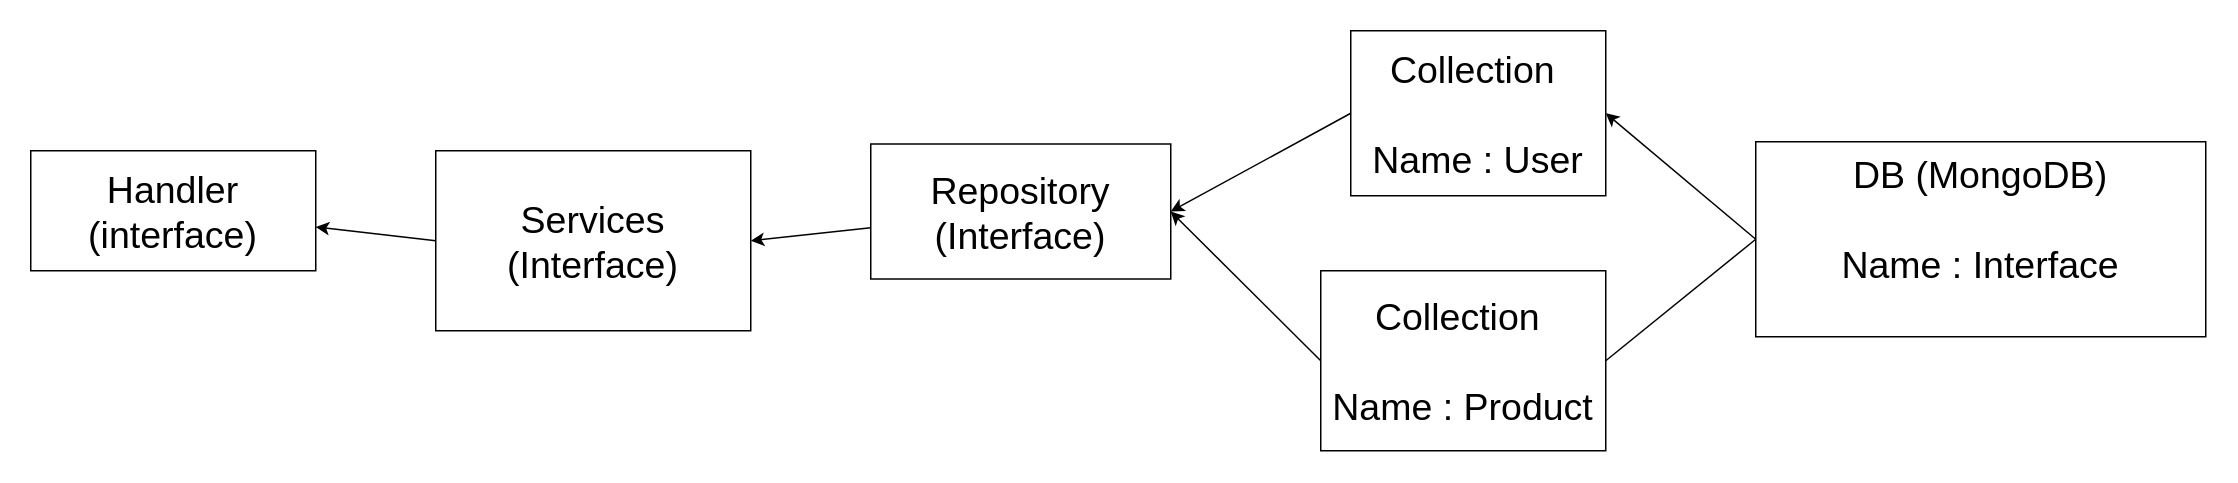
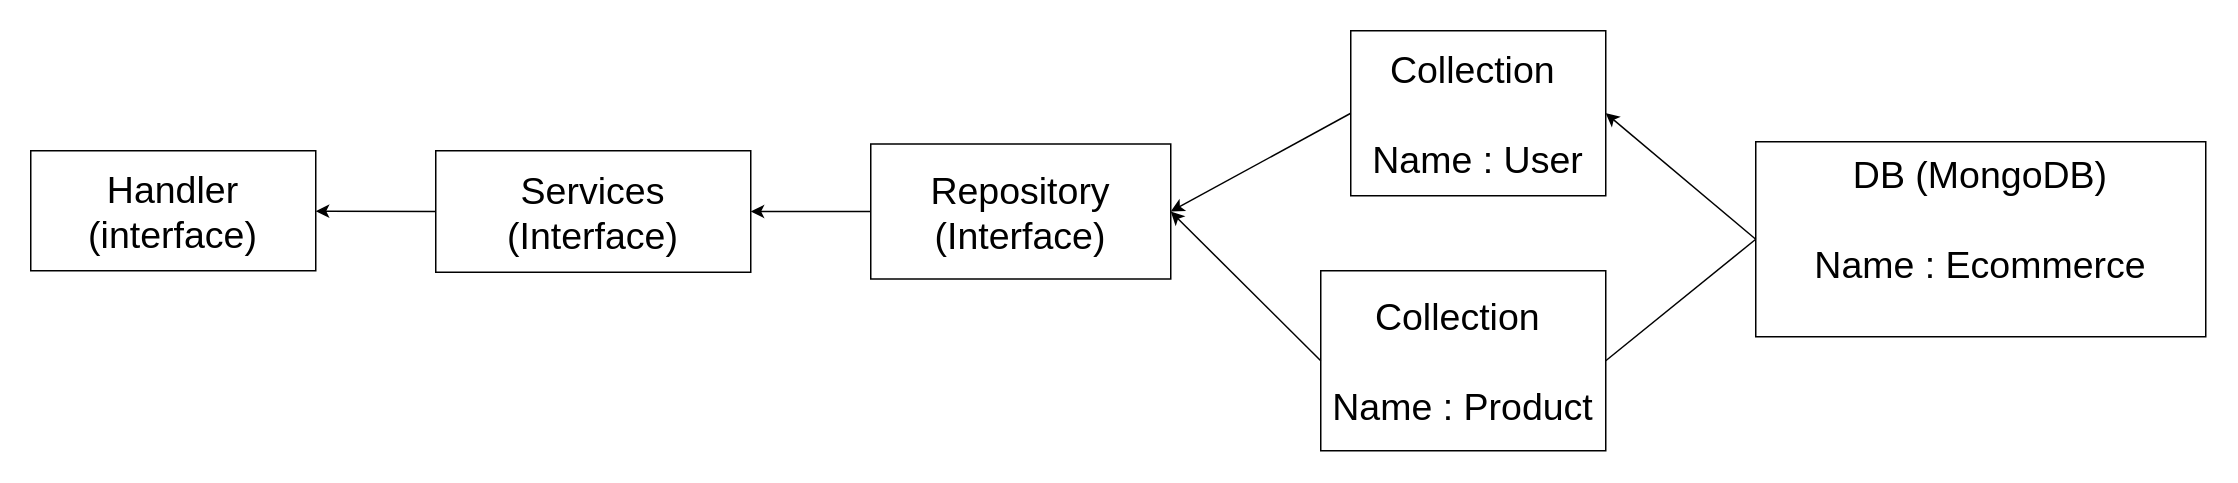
(1981, 174) -> (1981, 174)
(593, 241) -> (593, 212)
